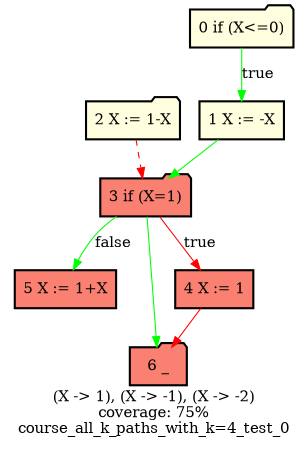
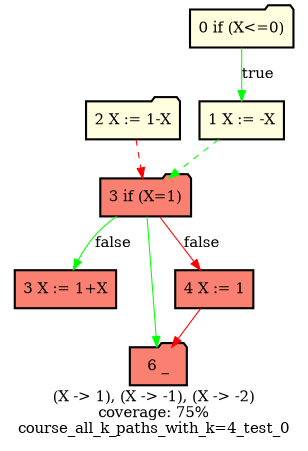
(198, 156) -> (198, 156)
(200, 243) -> (202, 243)
(65, 289) -> (65, 289)
